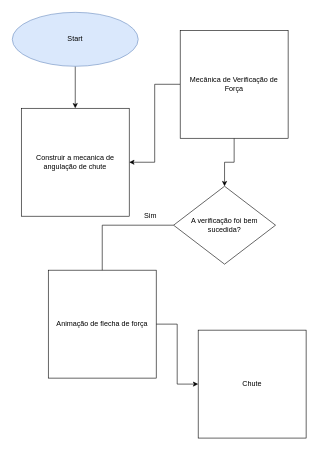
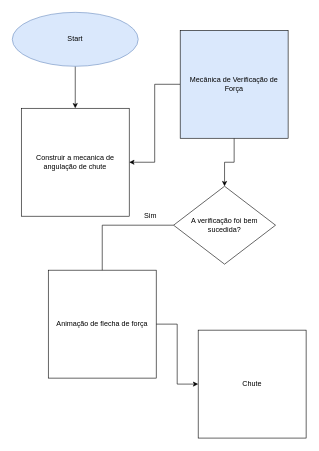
(234, 84) -> (234, 84)
